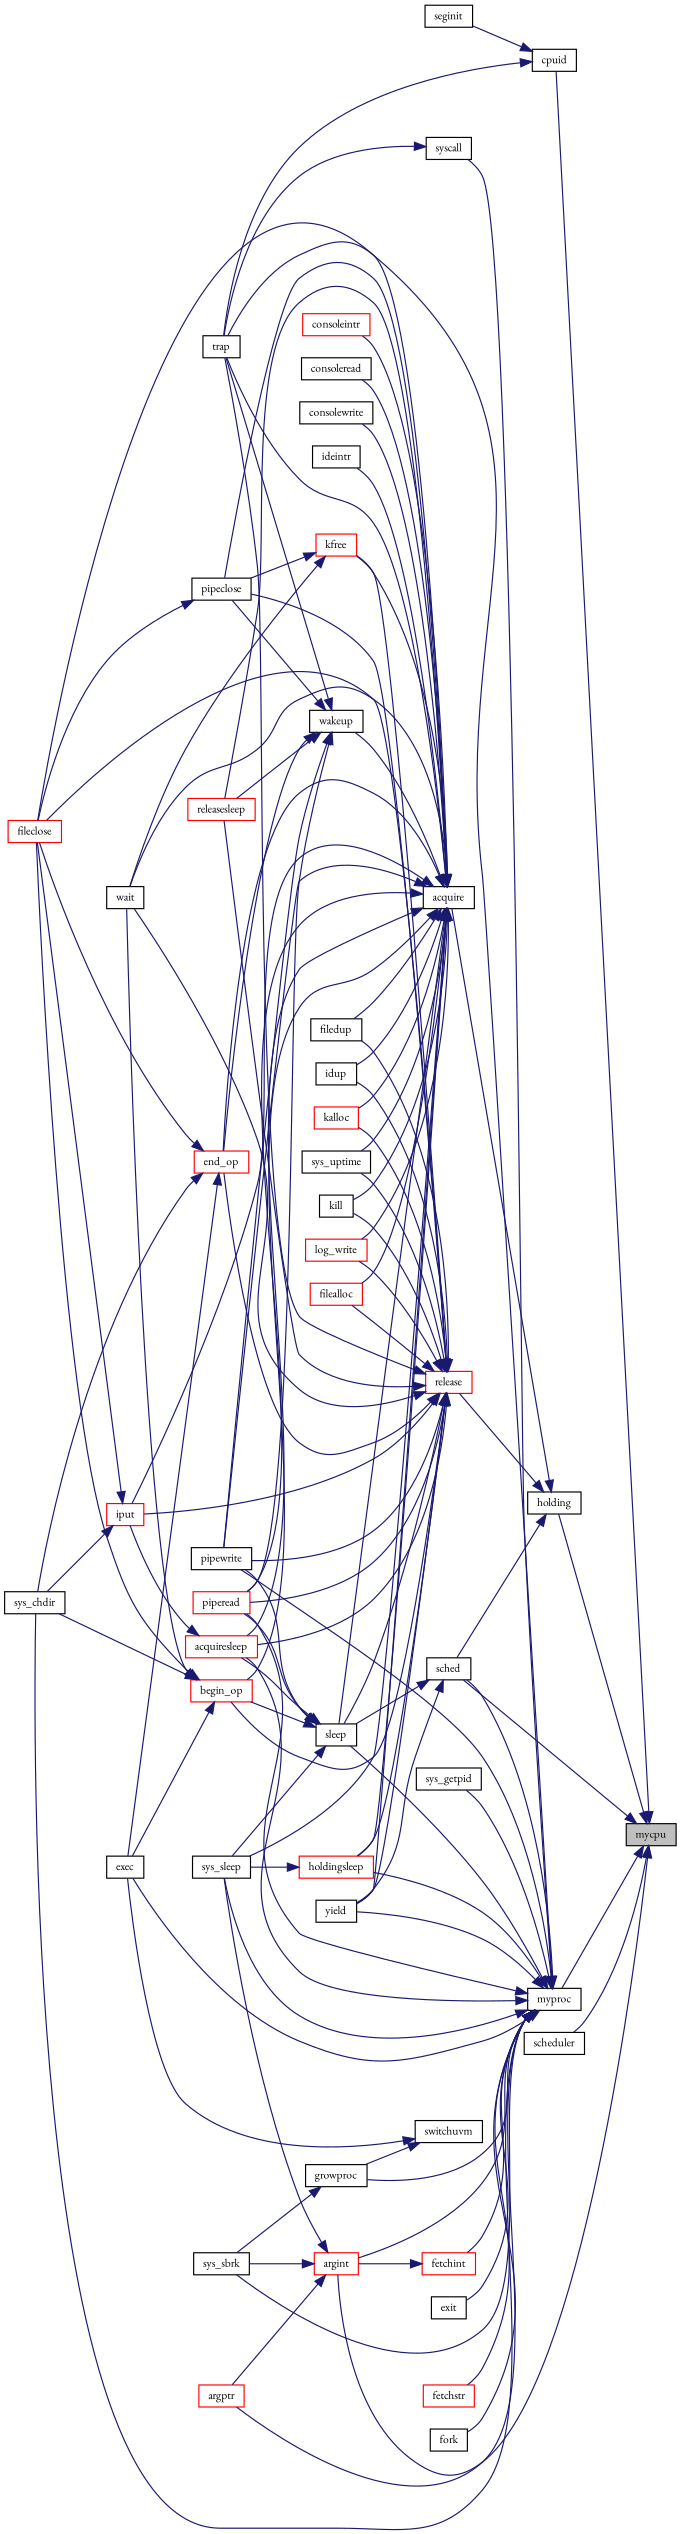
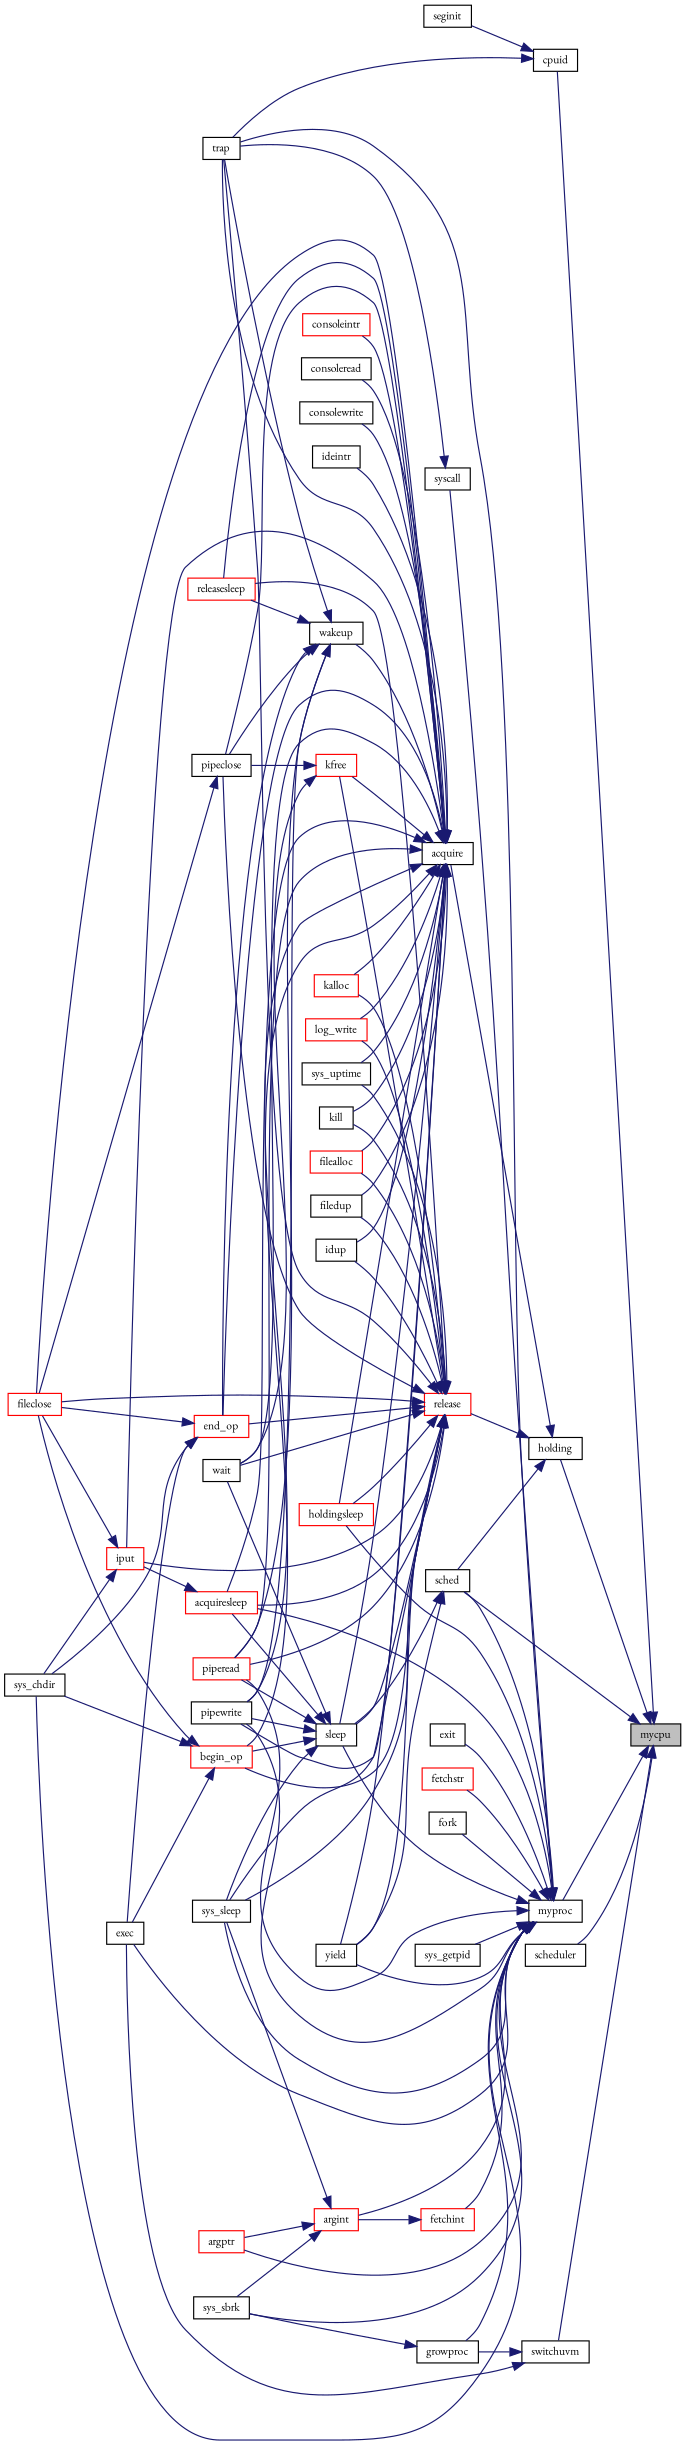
(141, 1292) -> (291, 1632)
(274, 1867) -> (362, 1808)
(562, 2307) -> (605, 2049)
